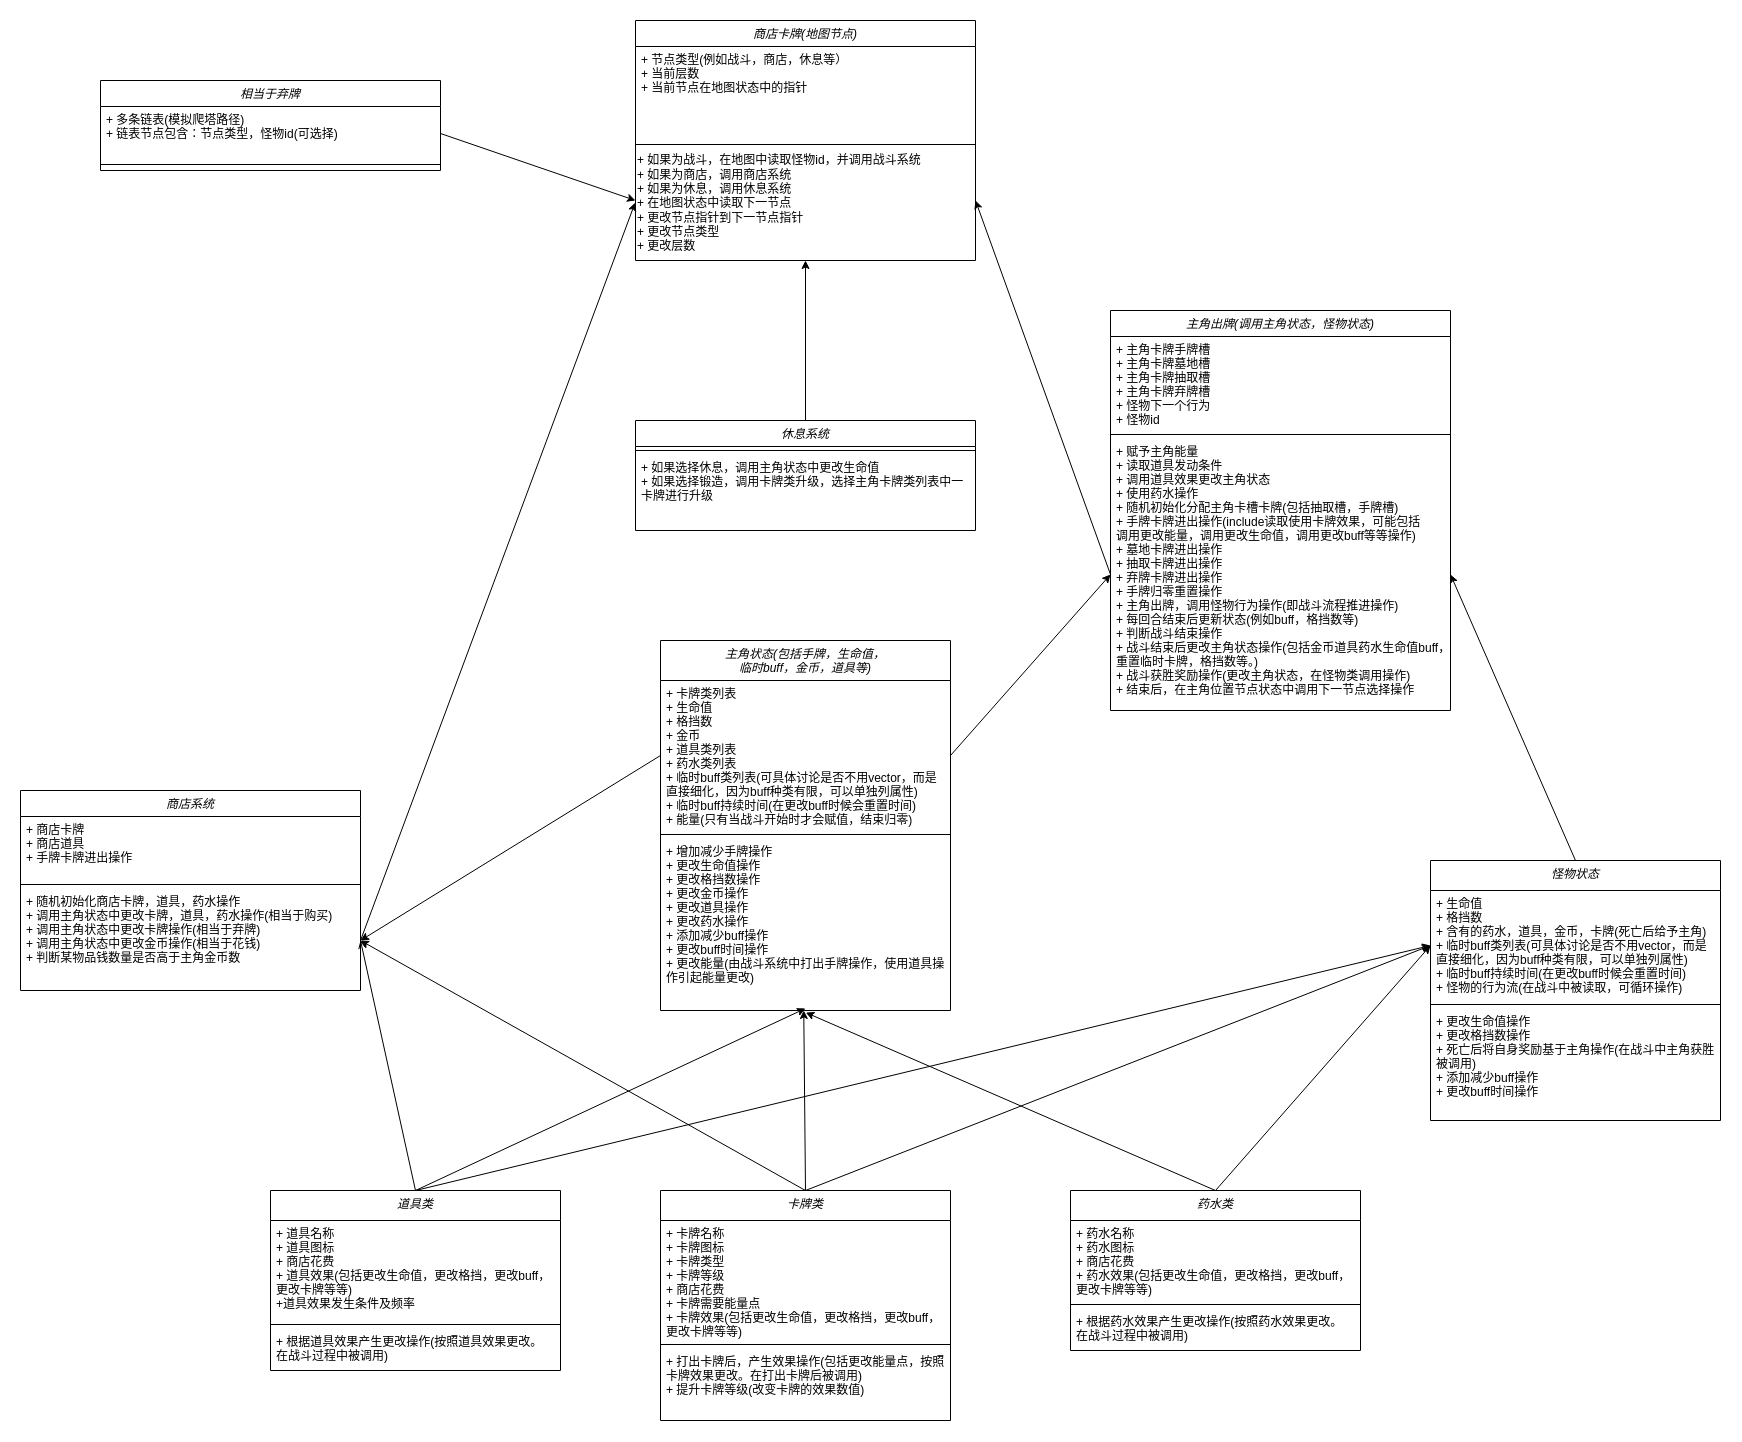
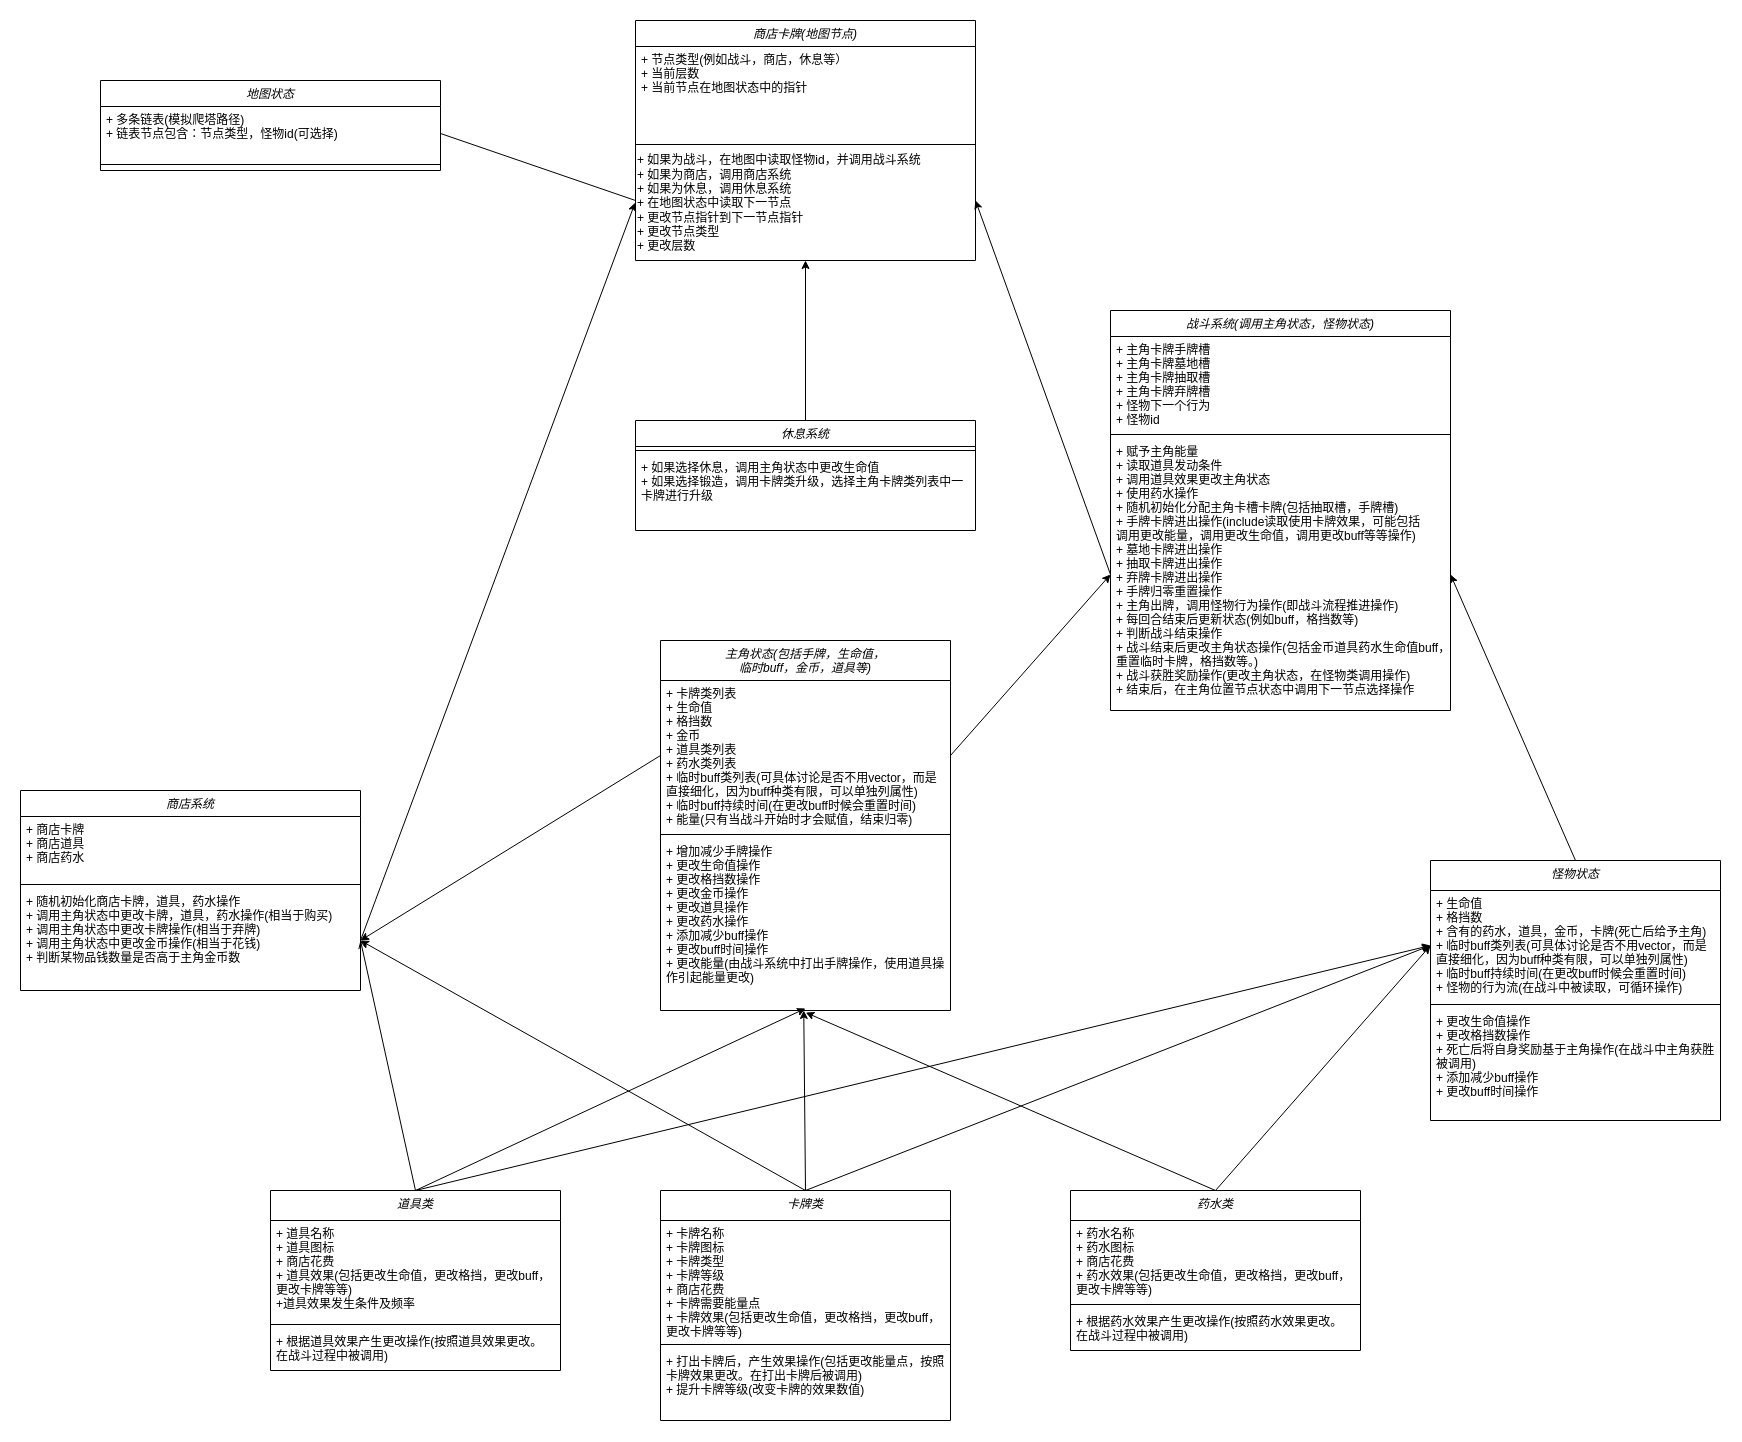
(270, 94) -> (270, 94)
(628, 198) -> (629, 198)
(1280, 324) -> (1280, 324)
(55, 830) -> (55, 830)
